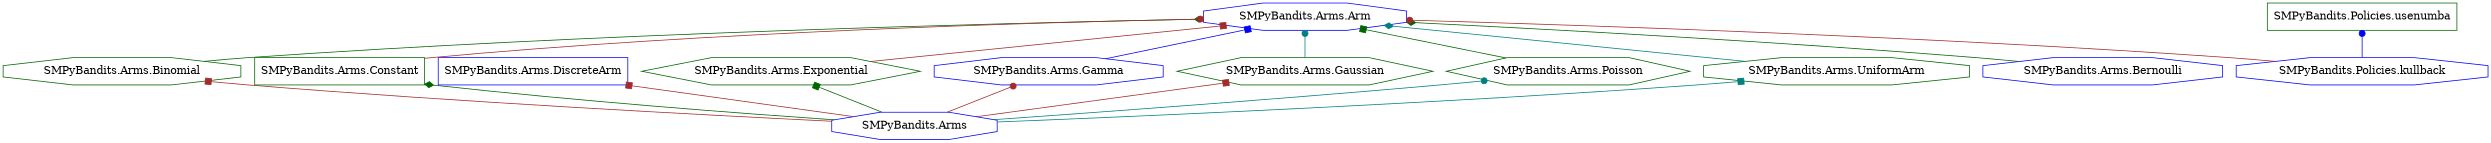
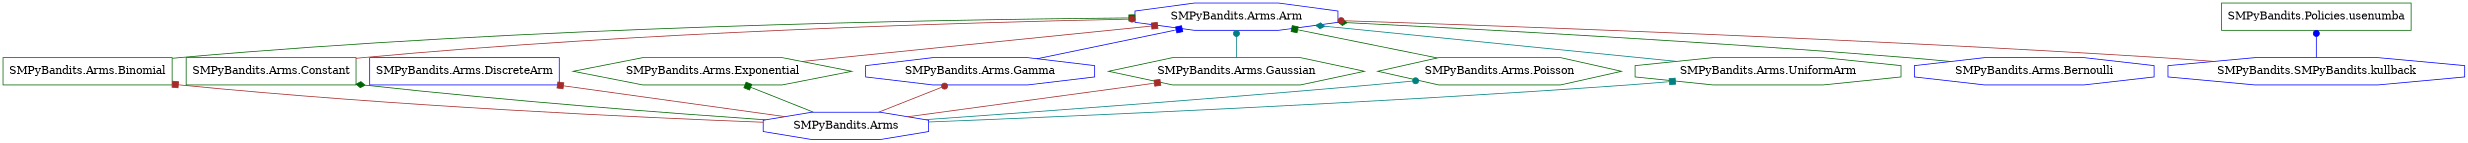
(674, 35) -> (649, 29)
(122, 71) -> (88, 71)
(2362, 71) -> (2316, 71)
